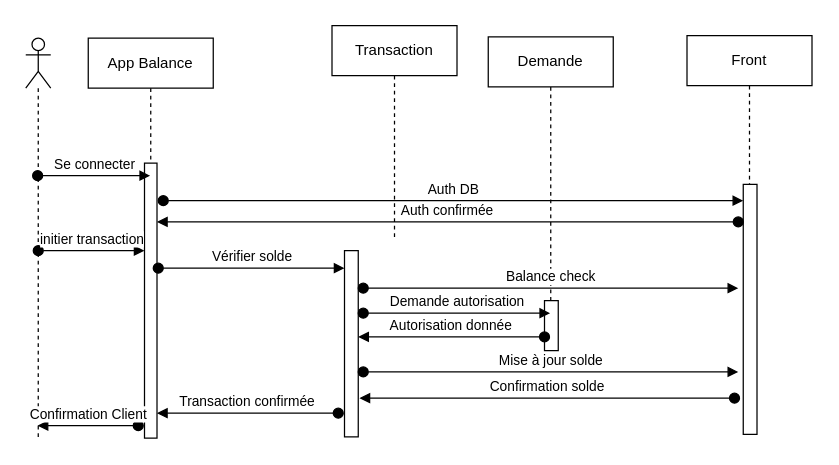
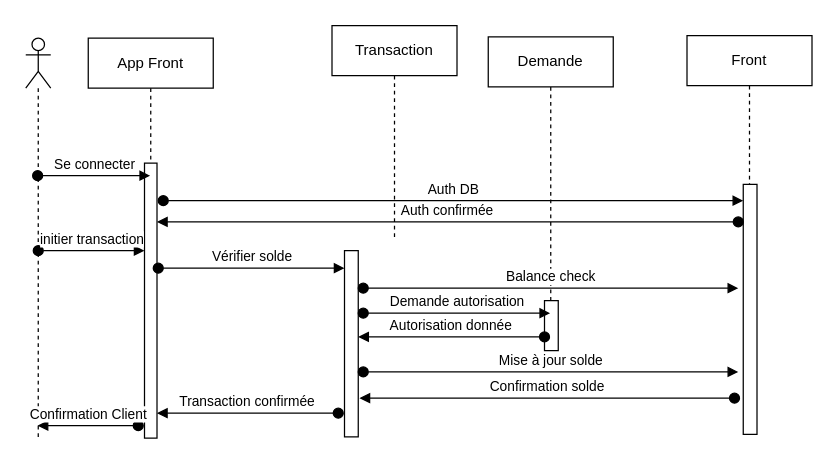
(151, 63) -> (151, 63)
